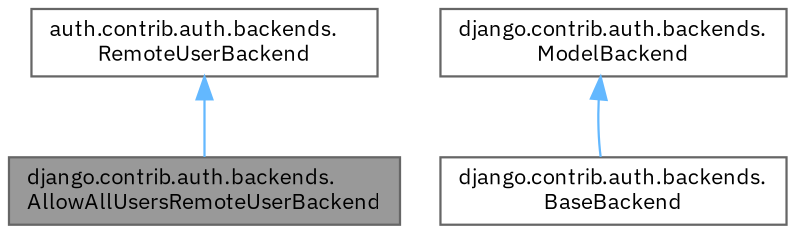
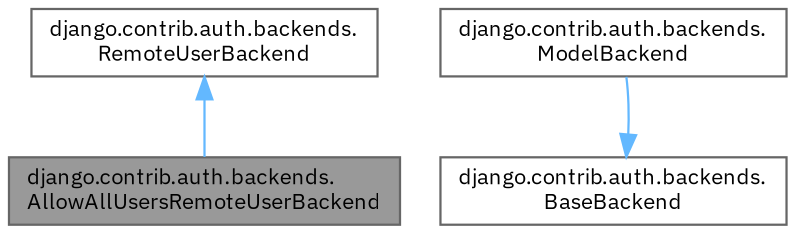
(204, 43) -> (204, 43)
(599, 128) -> (628, 106)
